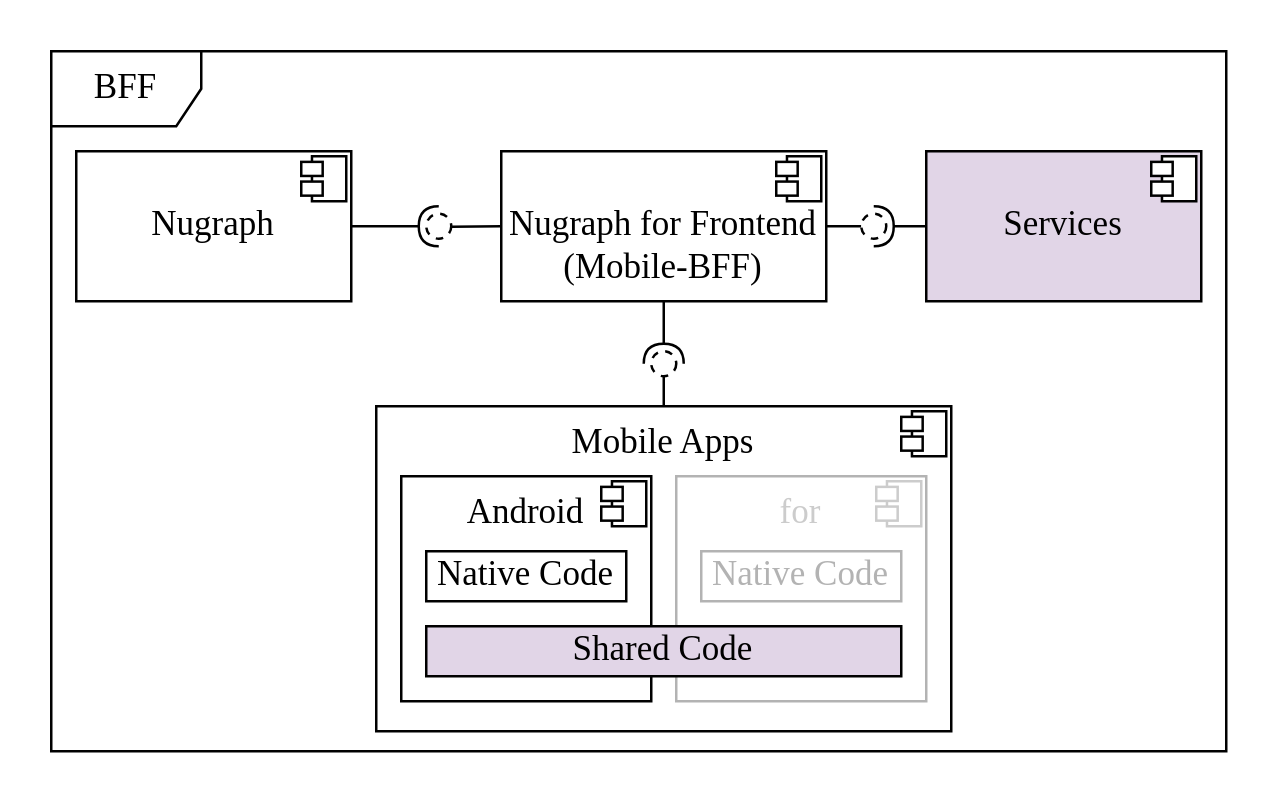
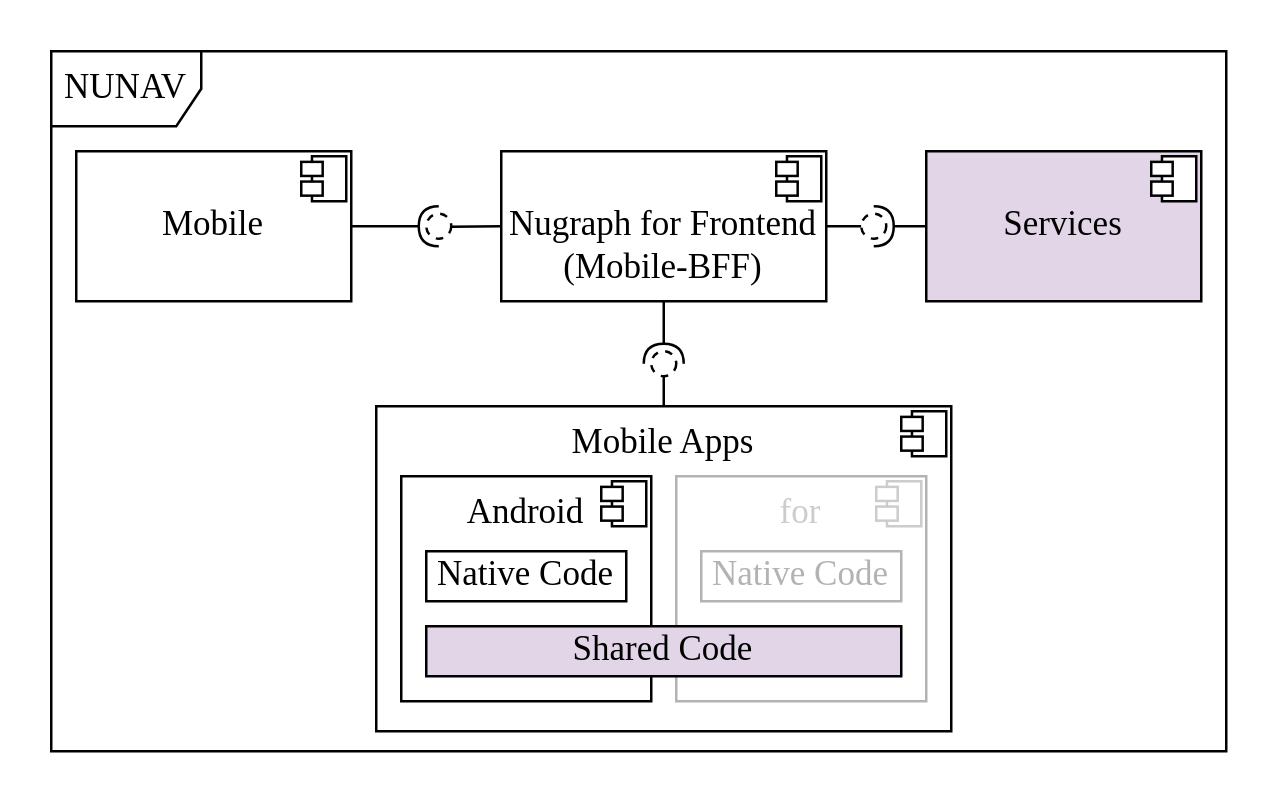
(126, 89) -> (126, 89)
(214, 226) -> (214, 226)
